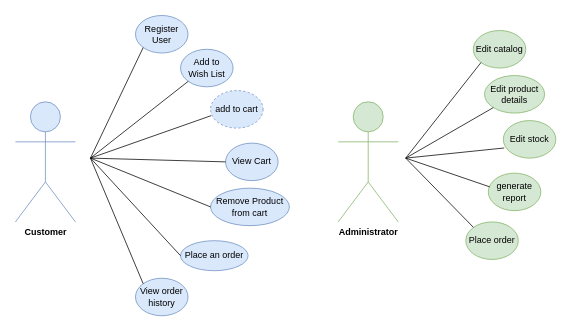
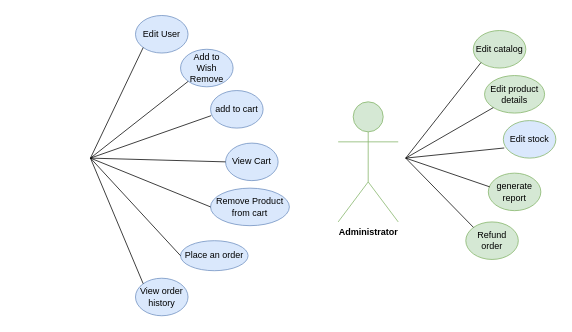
(162, 34) -> (162, 34)
(207, 68) -> (207, 68)
(237, 109) -> (237, 109)
(529, 139) -> (529, 139)
(45, 162) -> none
(492, 240) -> (492, 240)
